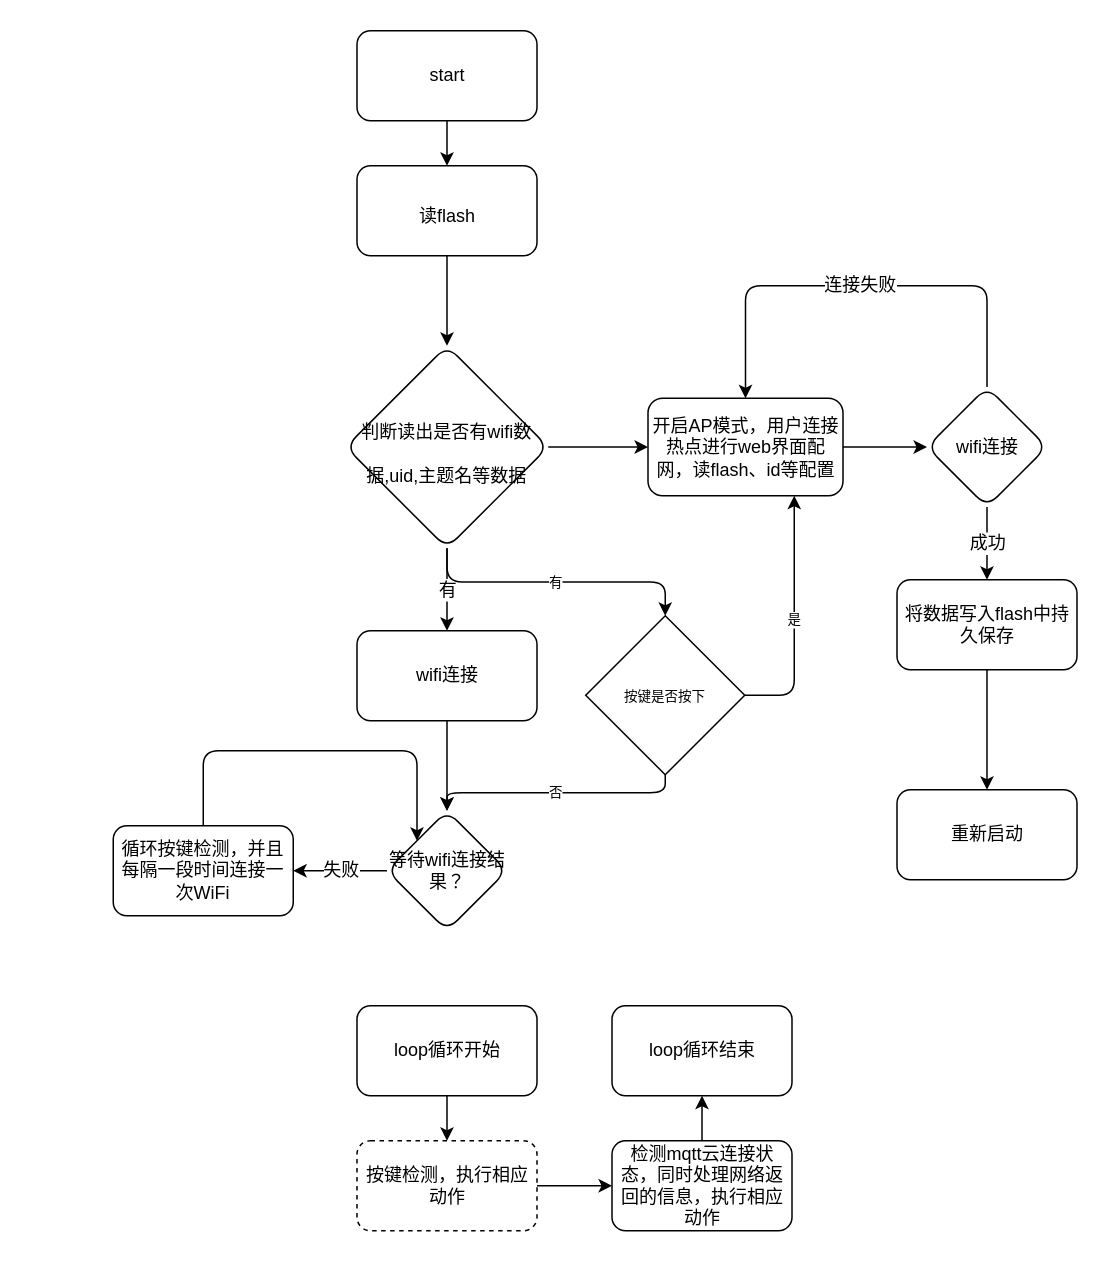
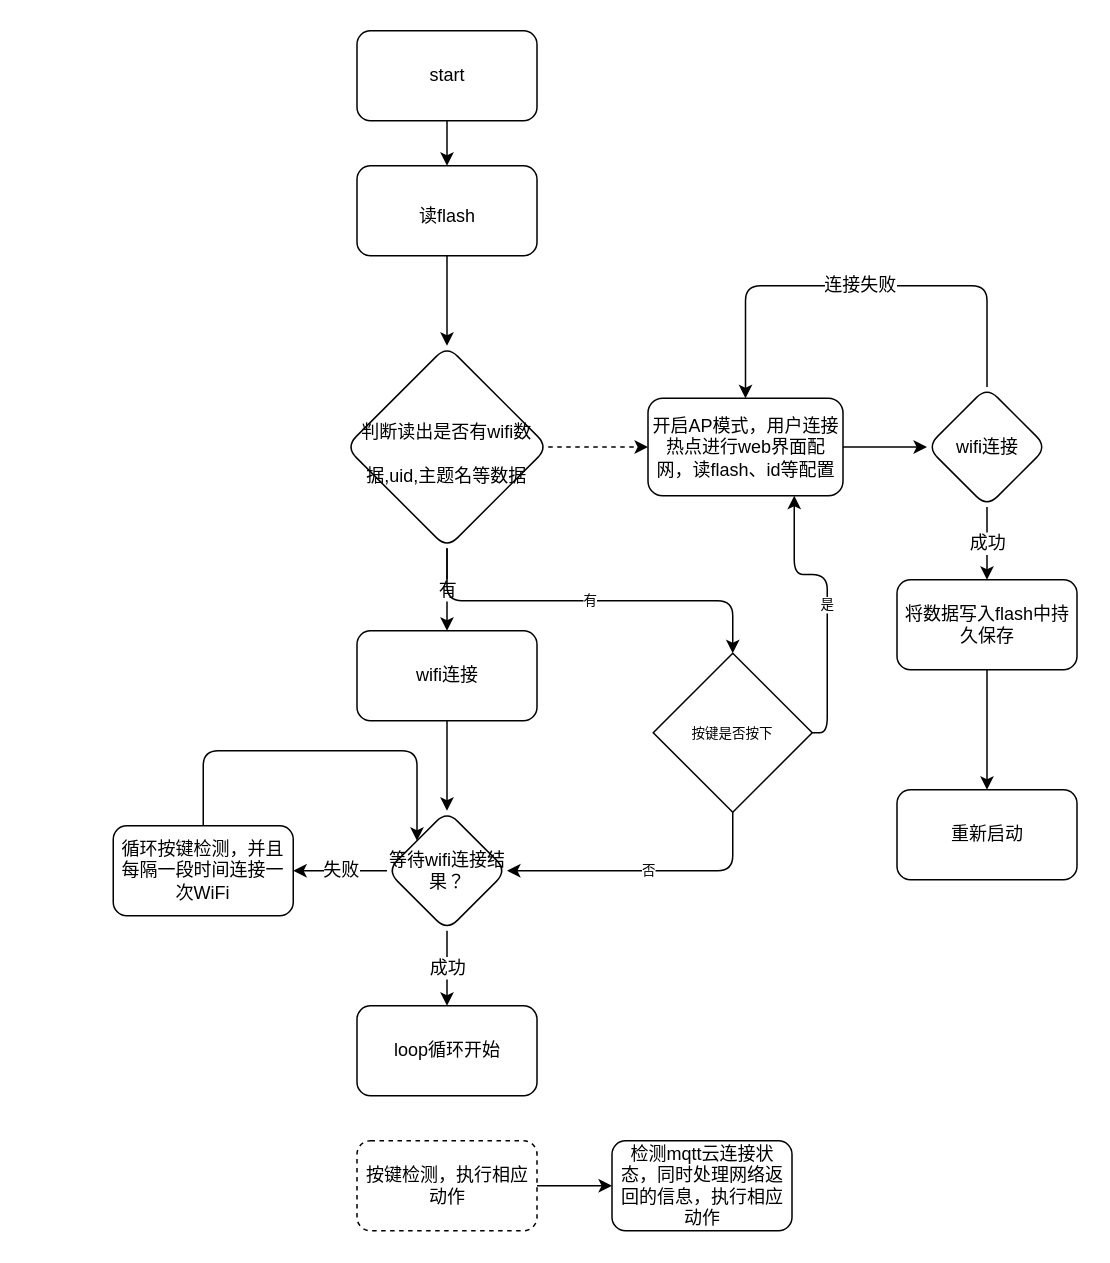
(594, 447) -> (594, 447)
(665, 695) -> (733, 733)
none -> (447, 963)
(702, 1051) -> none
(447, 1113) -> none
(702, 1124) -> none
